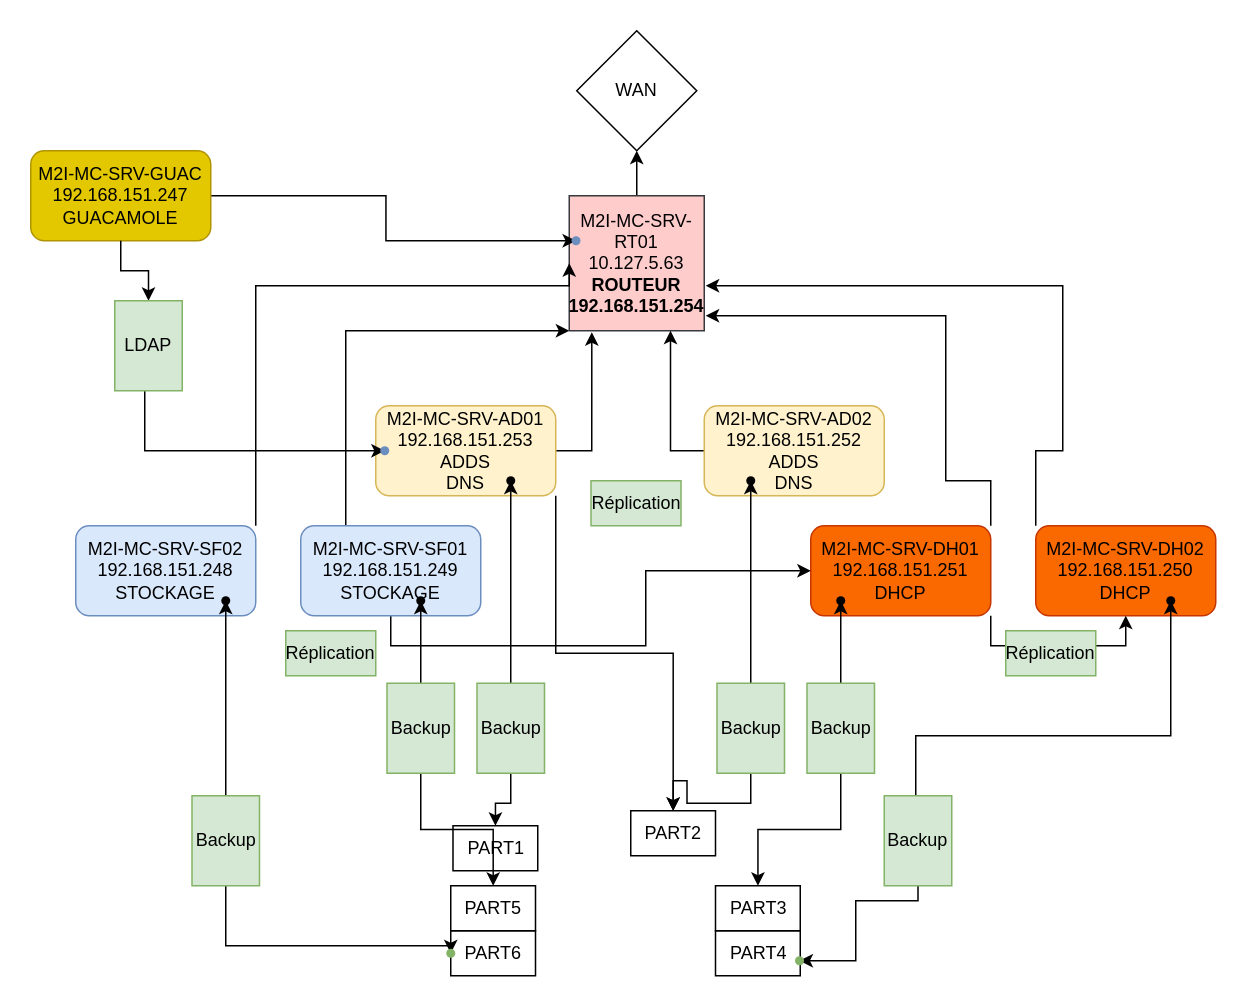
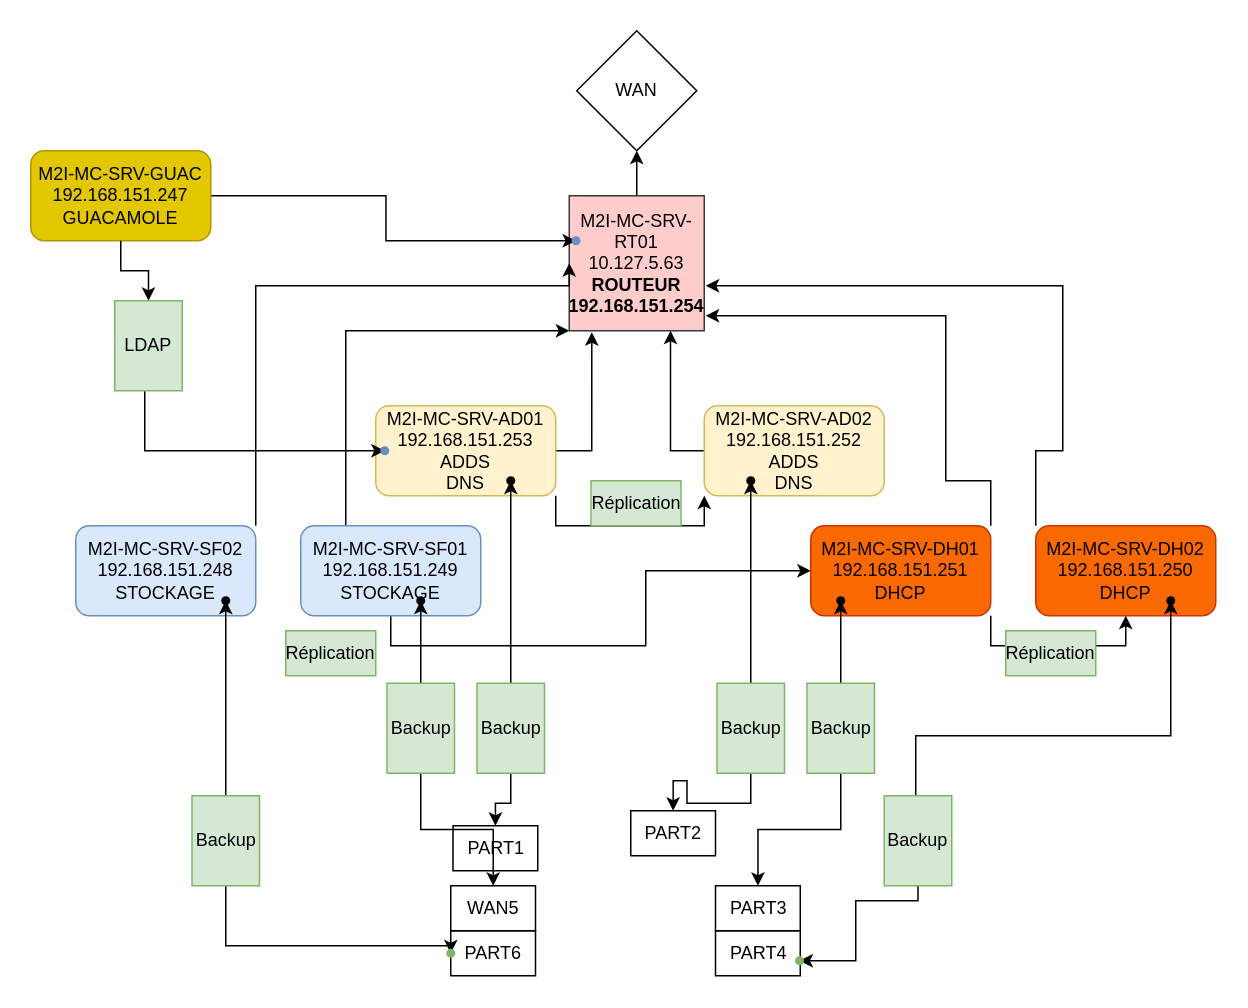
(611, 653) -> (702, 526)
(494, 908) -> (494, 908)
